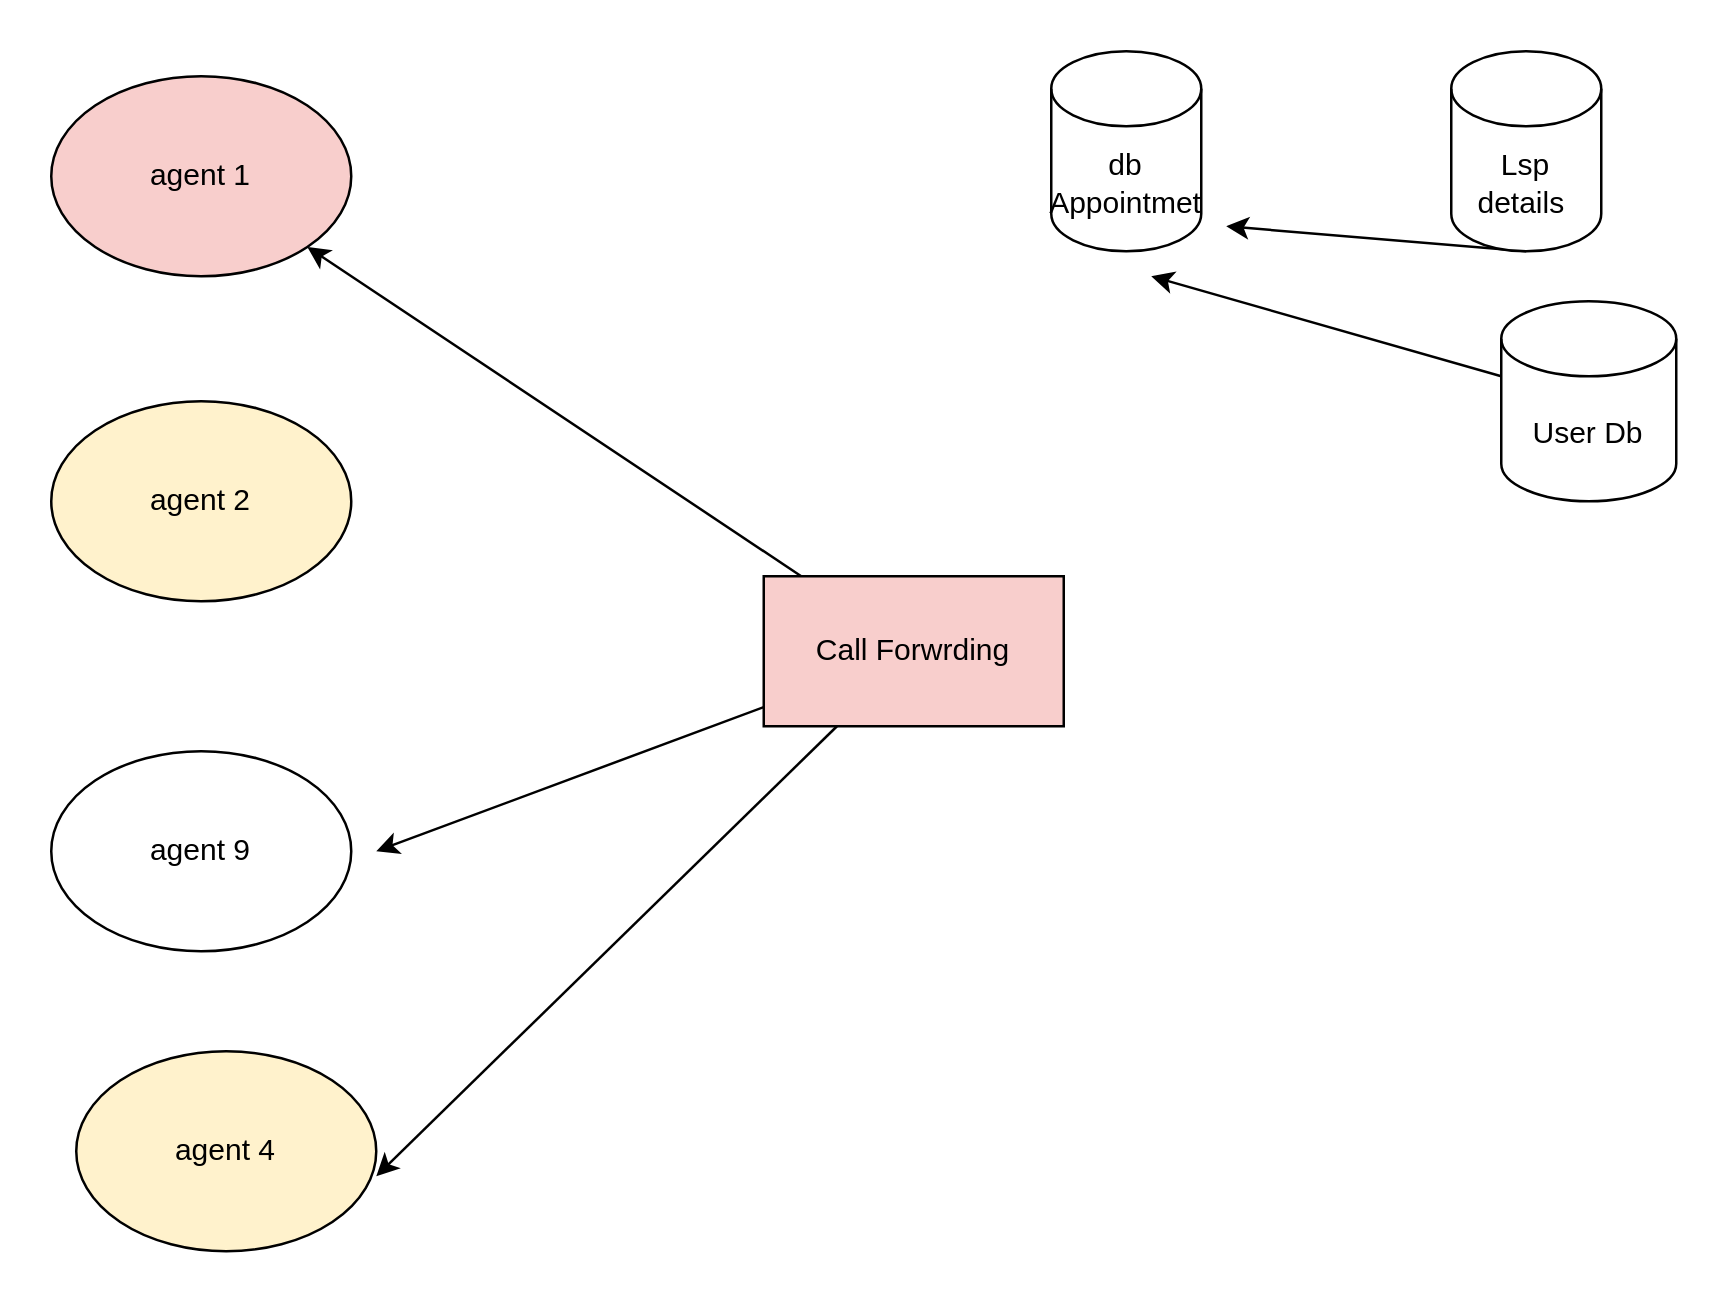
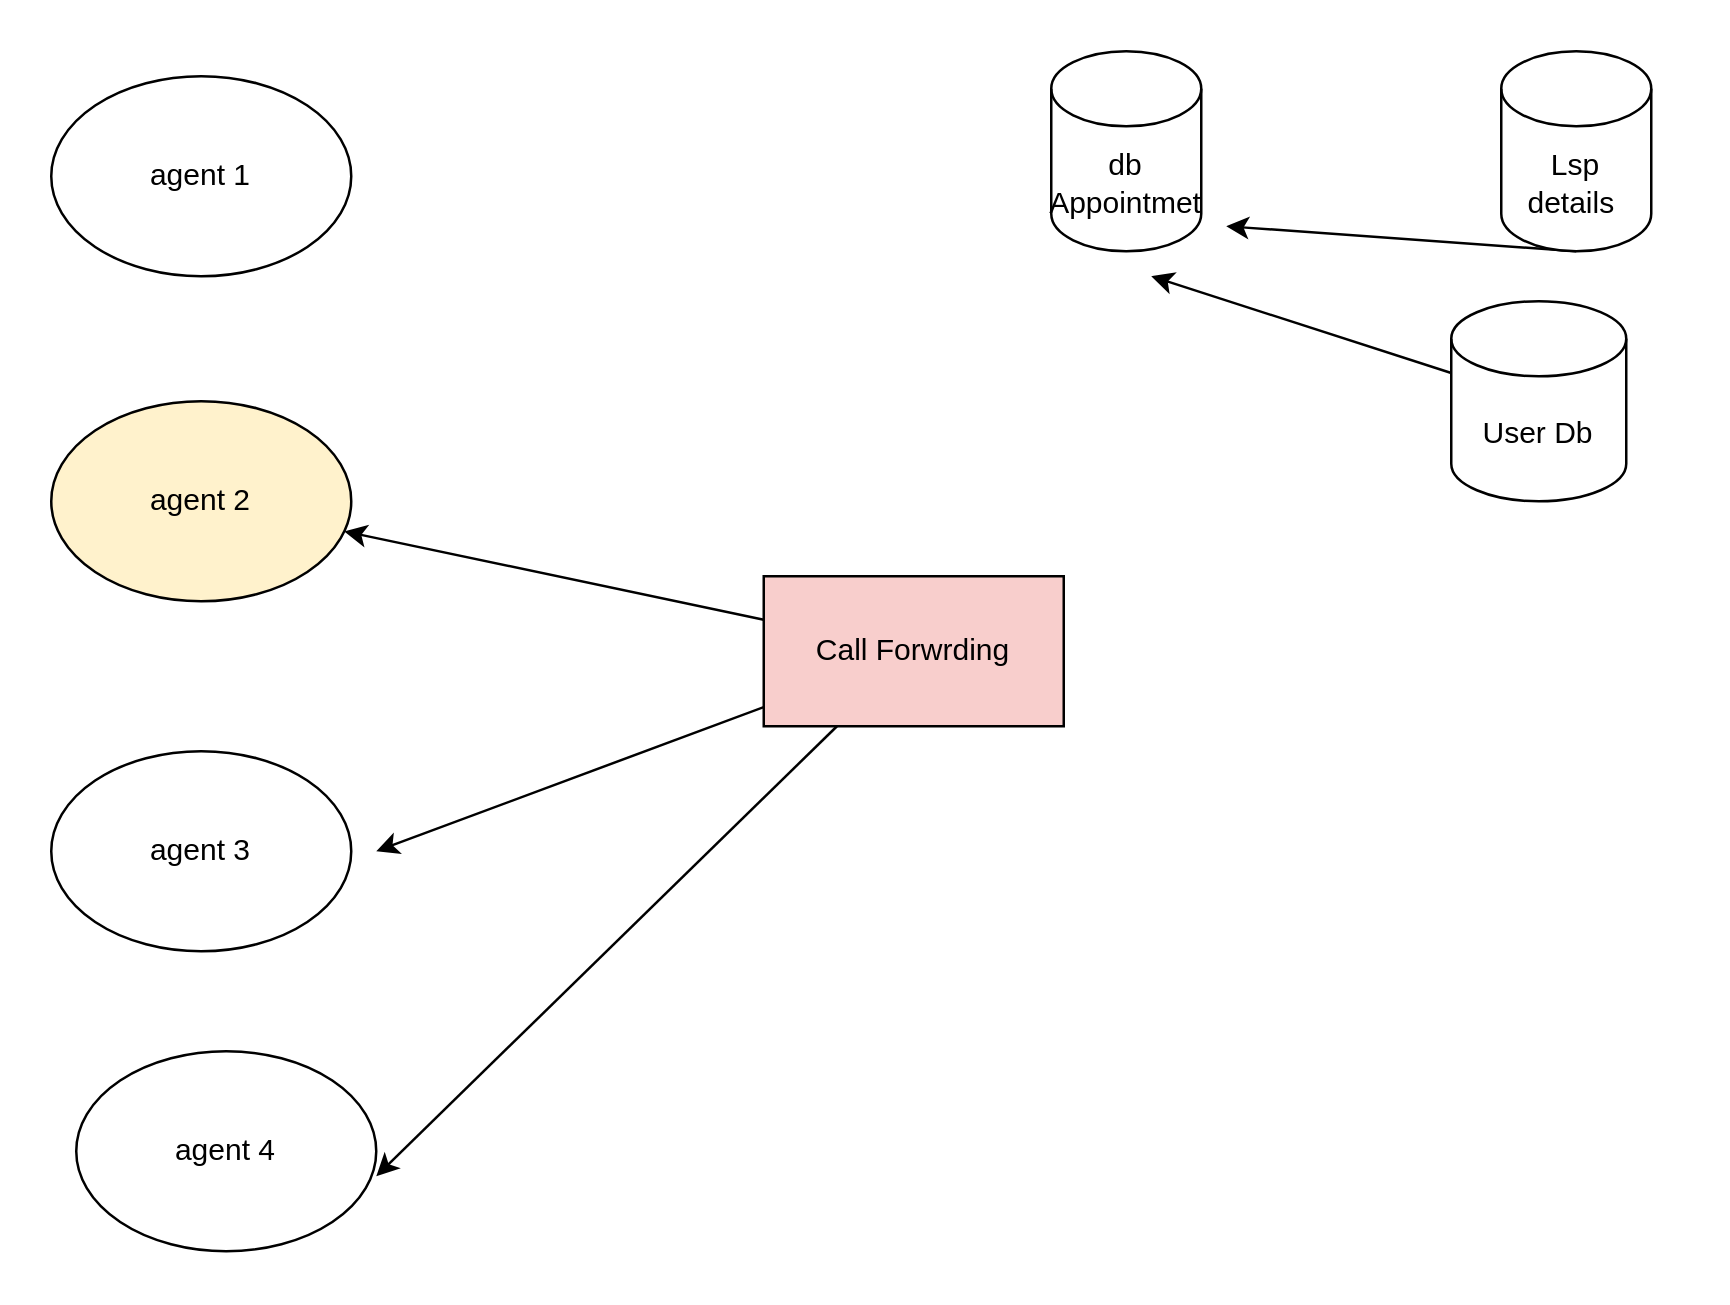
(1526, 151) -> (1576, 151)
(201, 176) -> (201, 176)
(1589, 401) -> (1539, 401)
(561, 416) -> none
none -> (562, 577)
(201, 851) -> (201, 851)
(226, 1151) -> (226, 1151)
